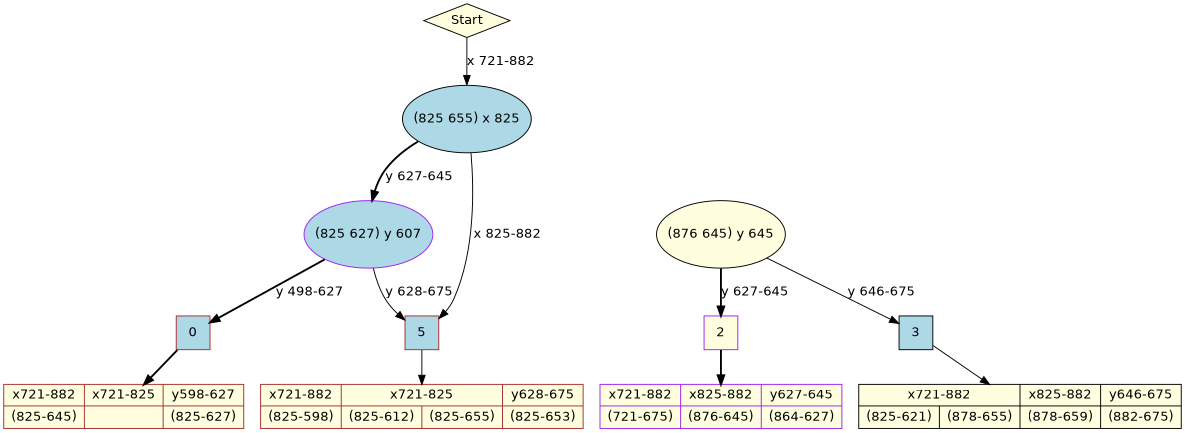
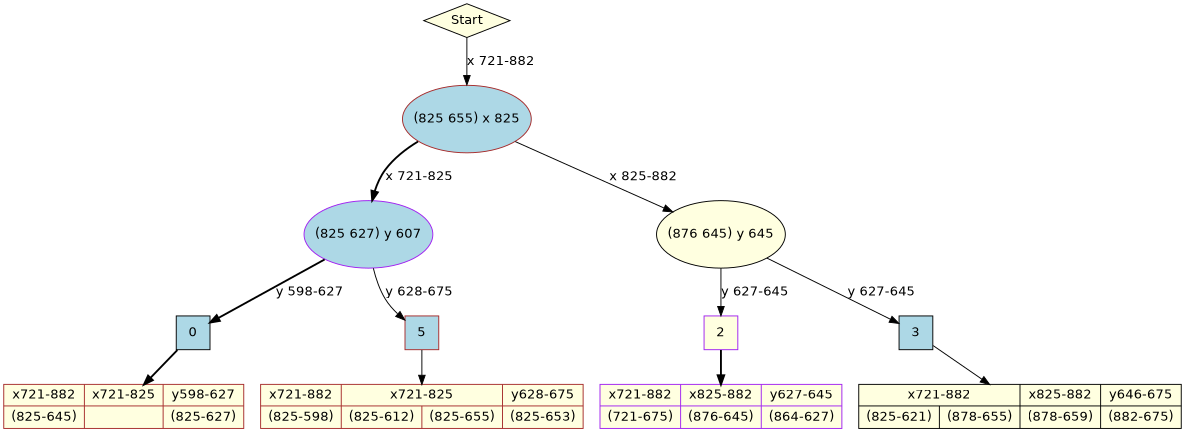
(467, 119) -> (467, 119)
(420, 177) -> (420, 177)
(470, 235) -> (590, 175)
(721, 287) -> (721, 287)
(310, 292) -> (310, 292)
(882, 292) -> (882, 292)
(193, 333) -> (193, 333)
